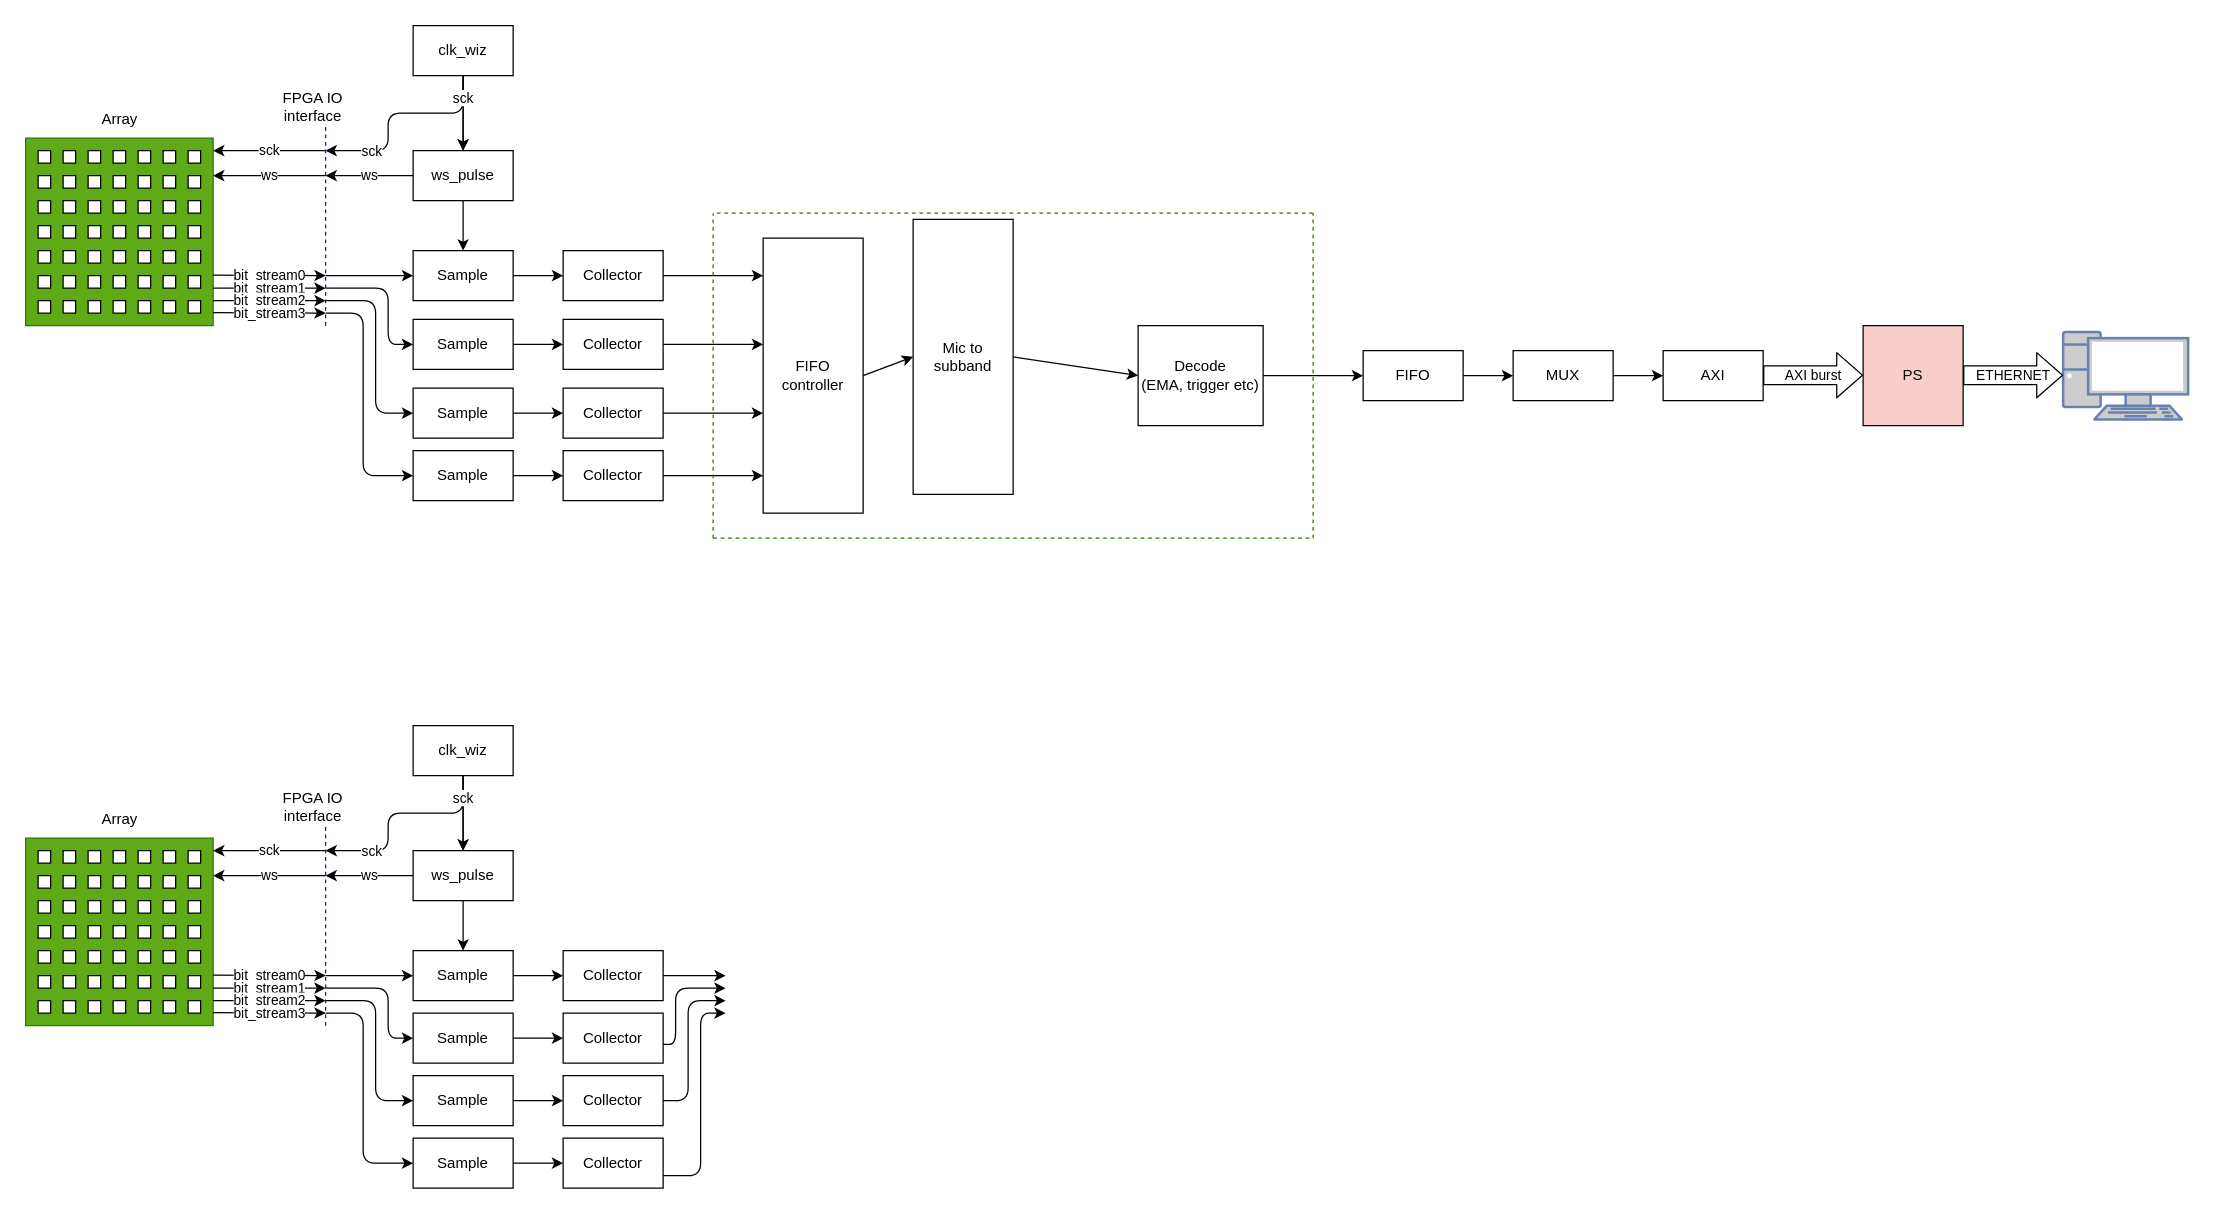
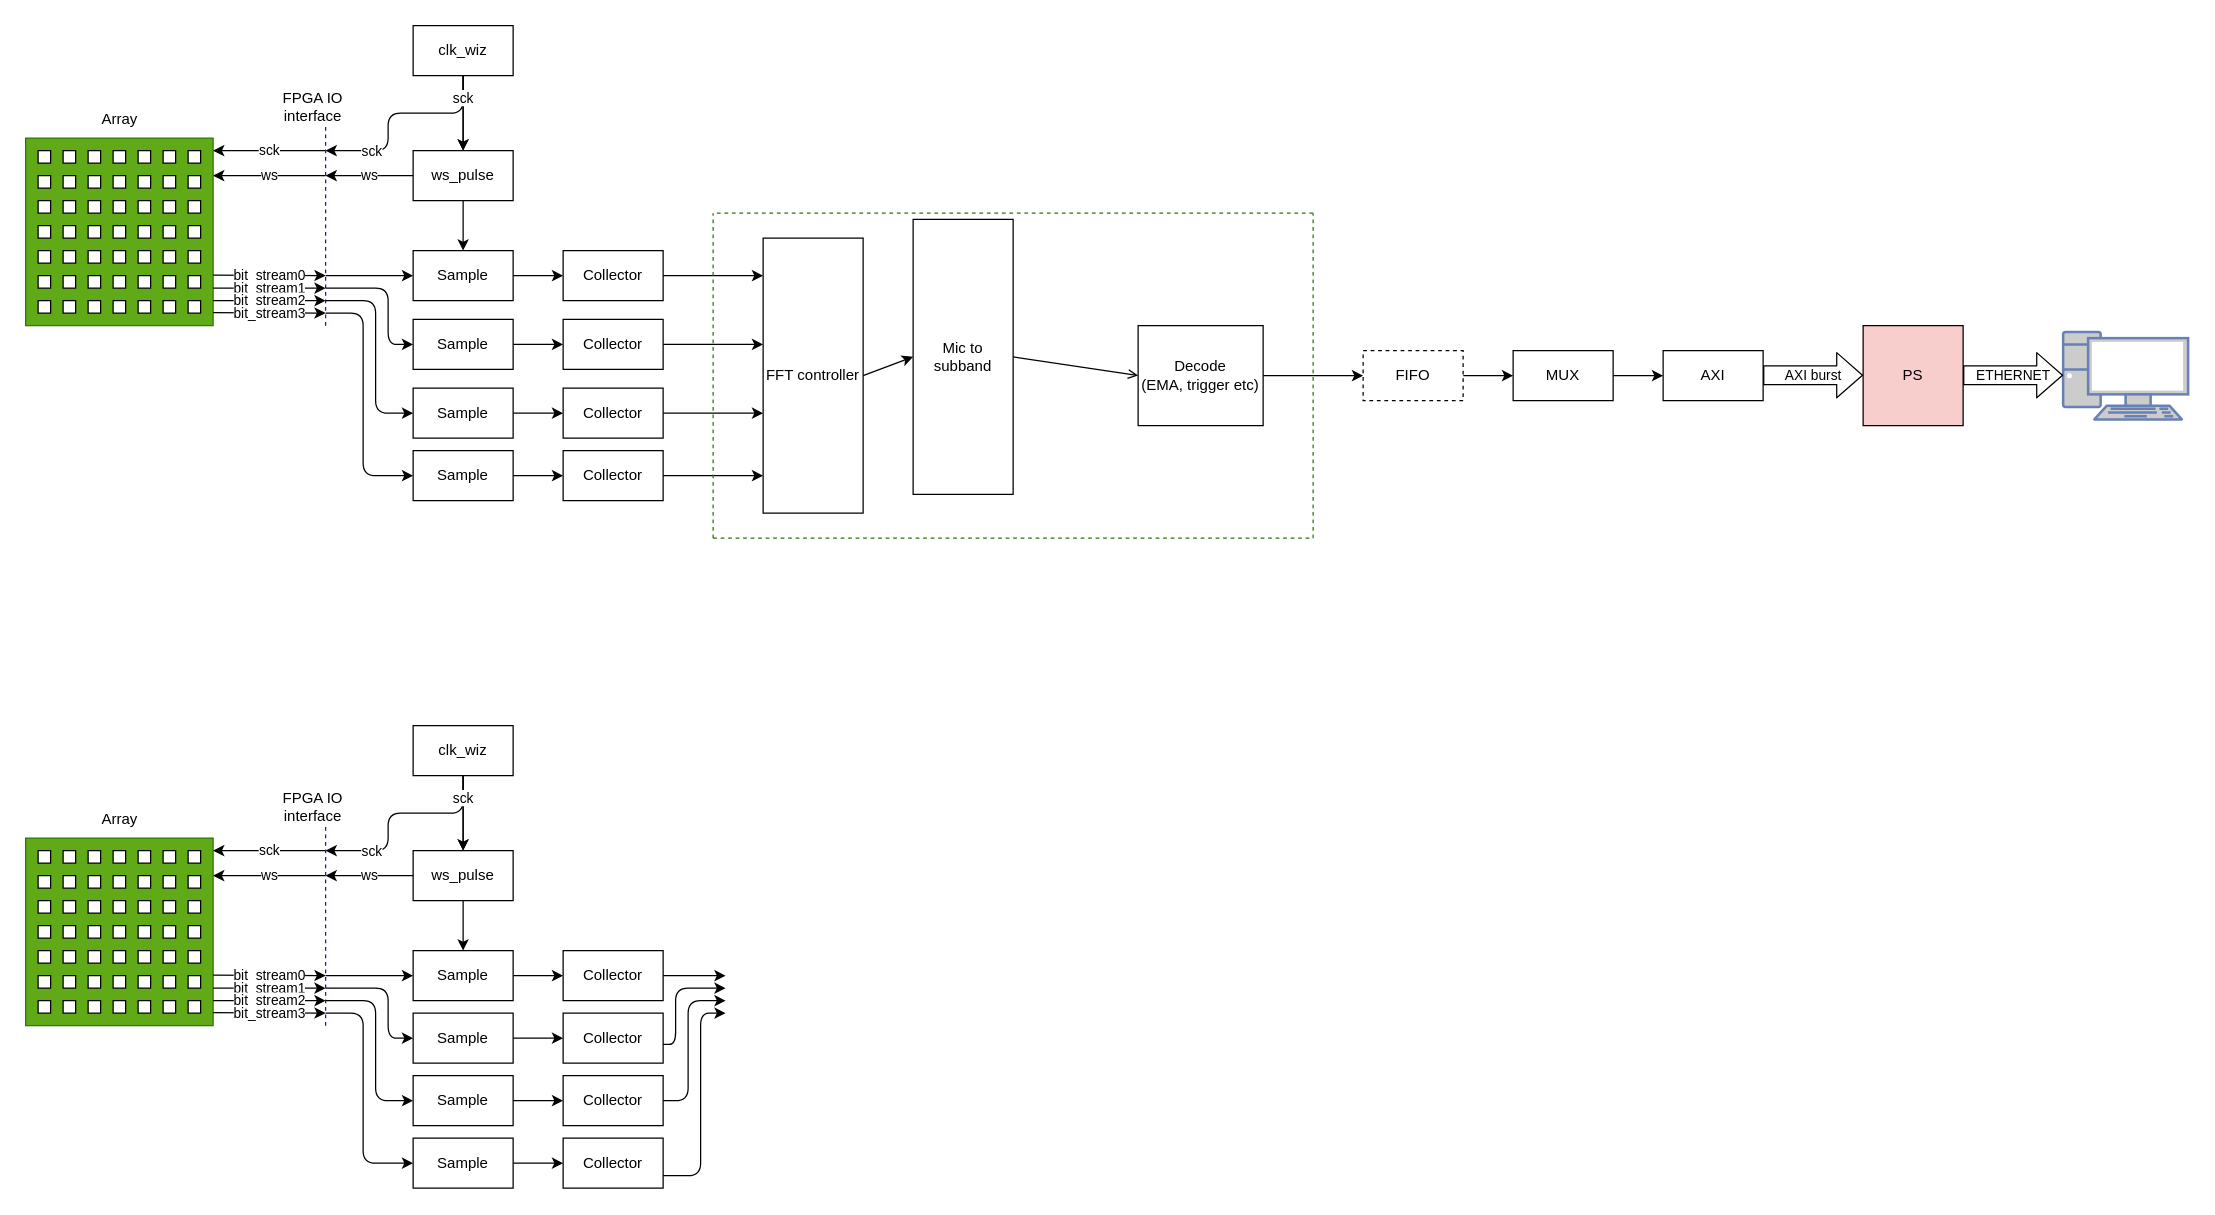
(1128, 374) -> (1130, 374)
(813, 376) -> (813, 376)
(1413, 376) -> (1413, 376)
